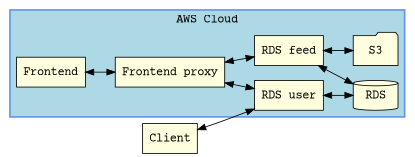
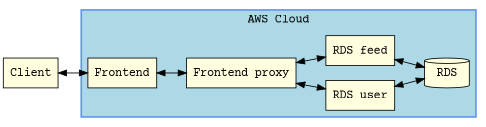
(376, 51) -> none
(220, 122) -> (73, 73)
